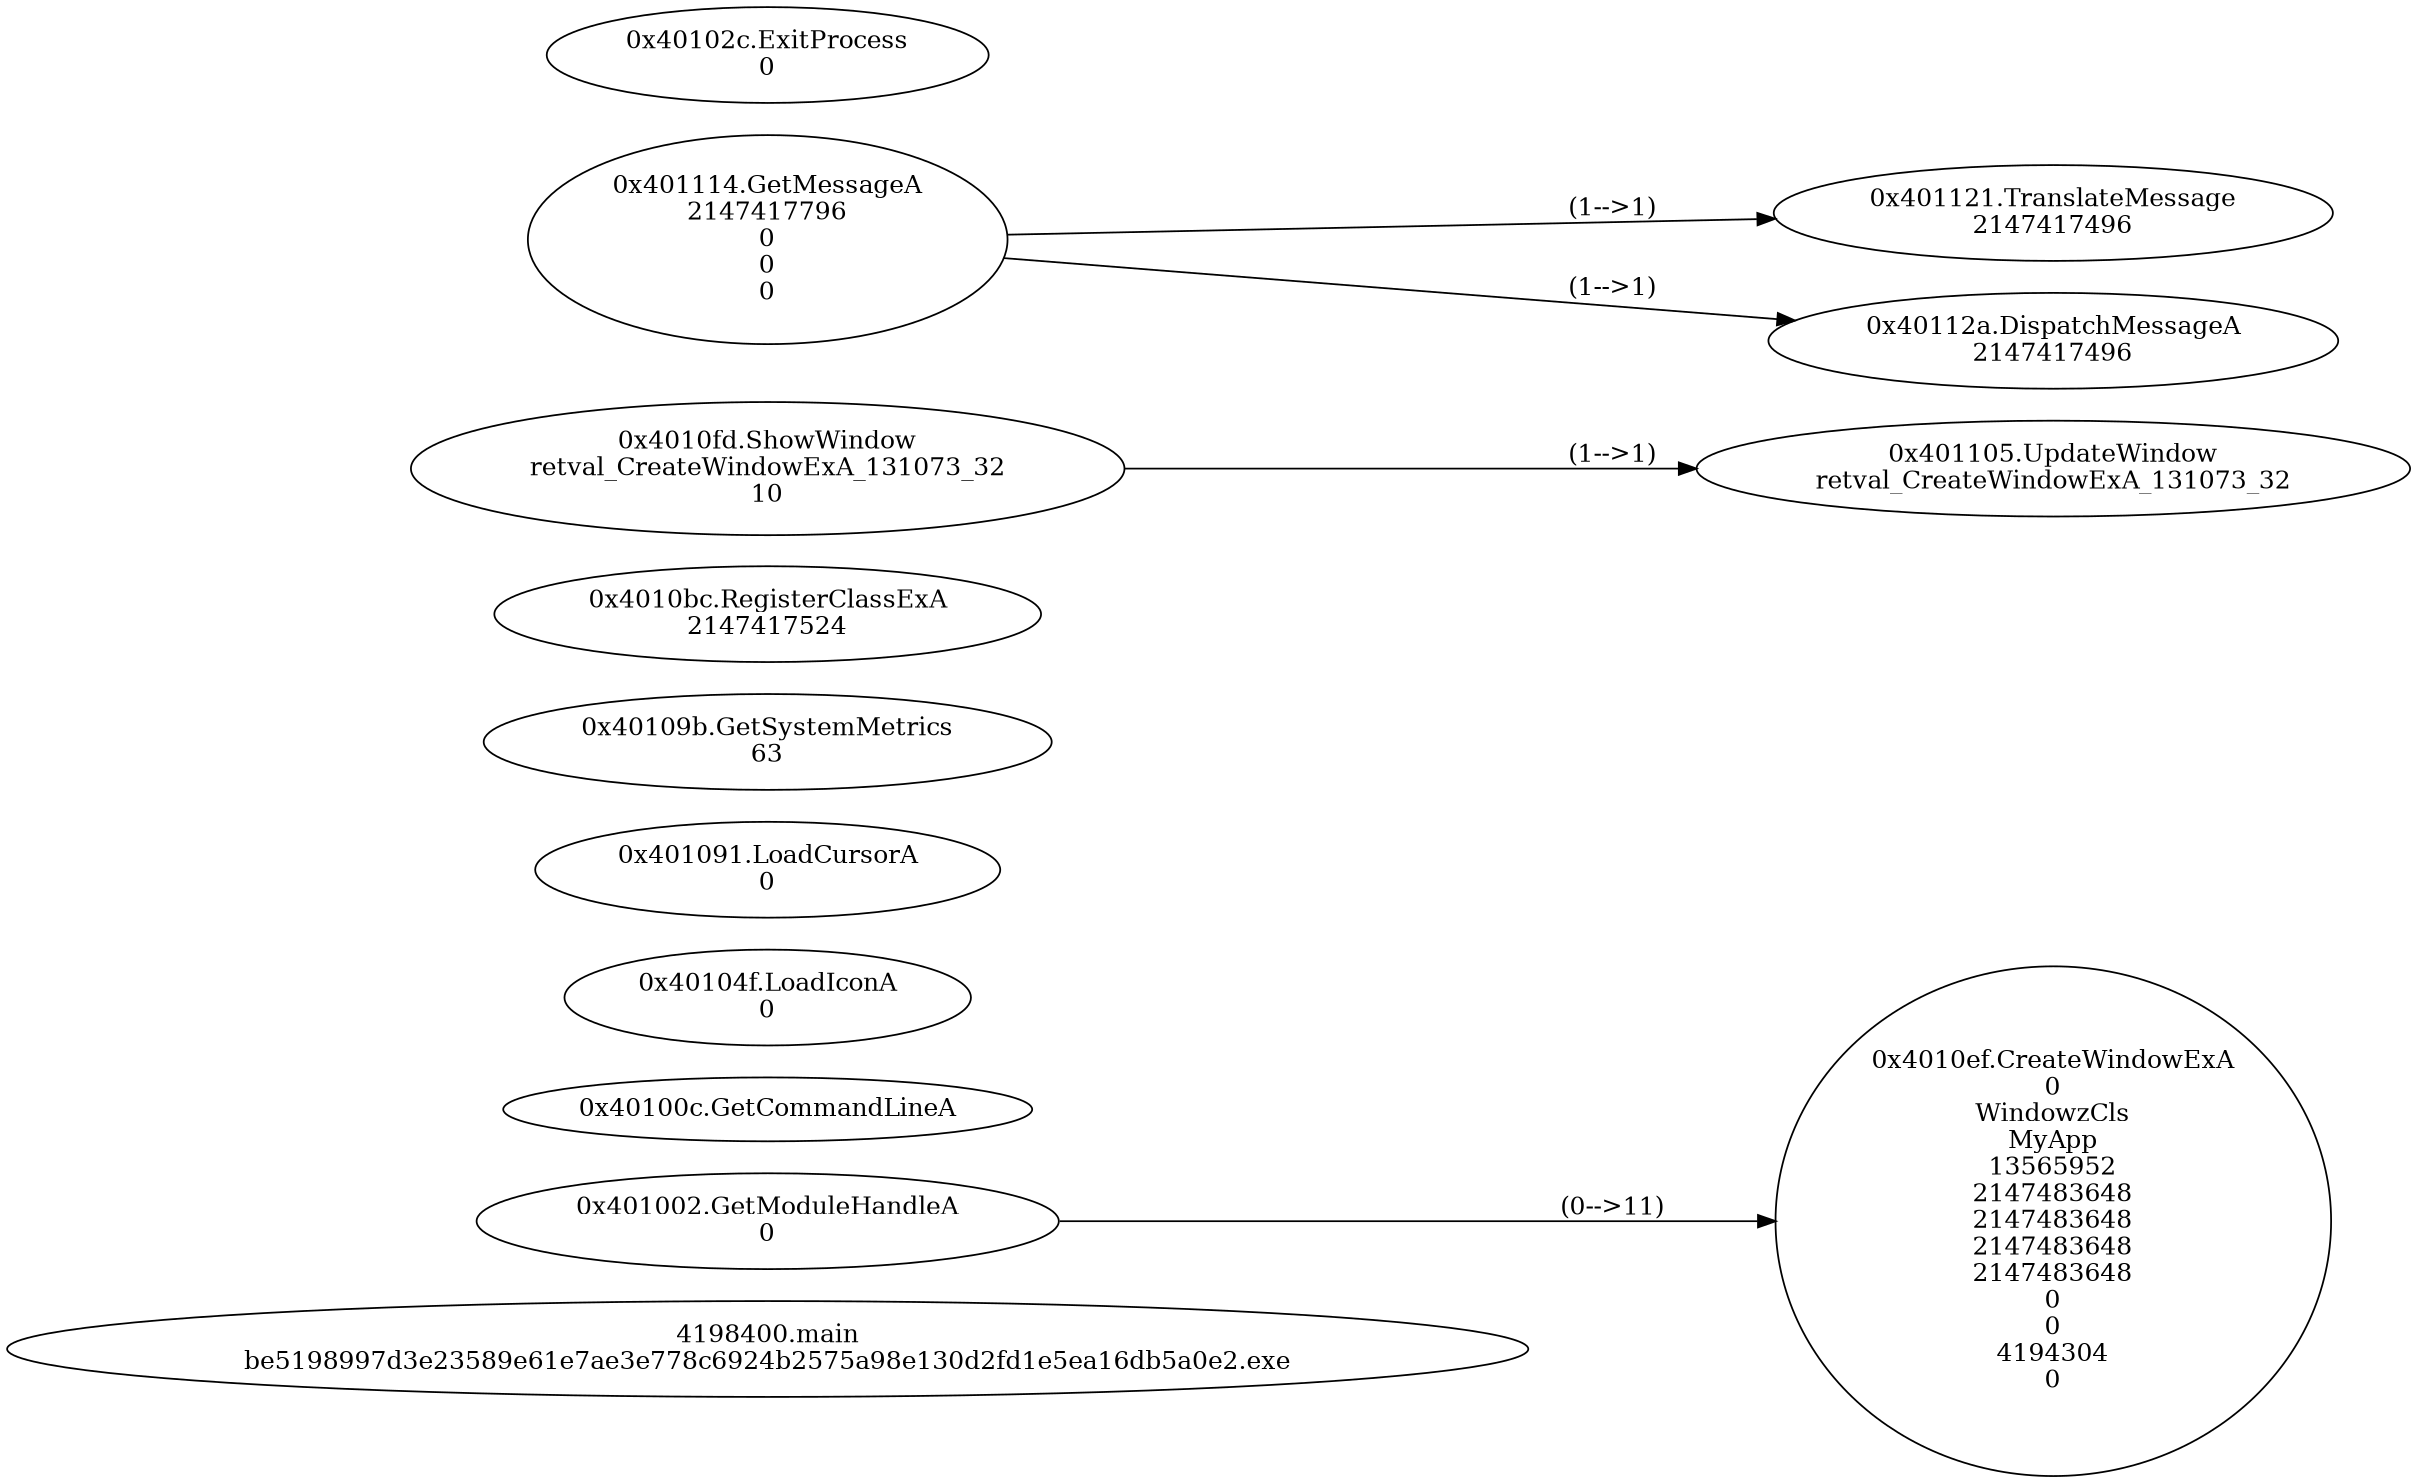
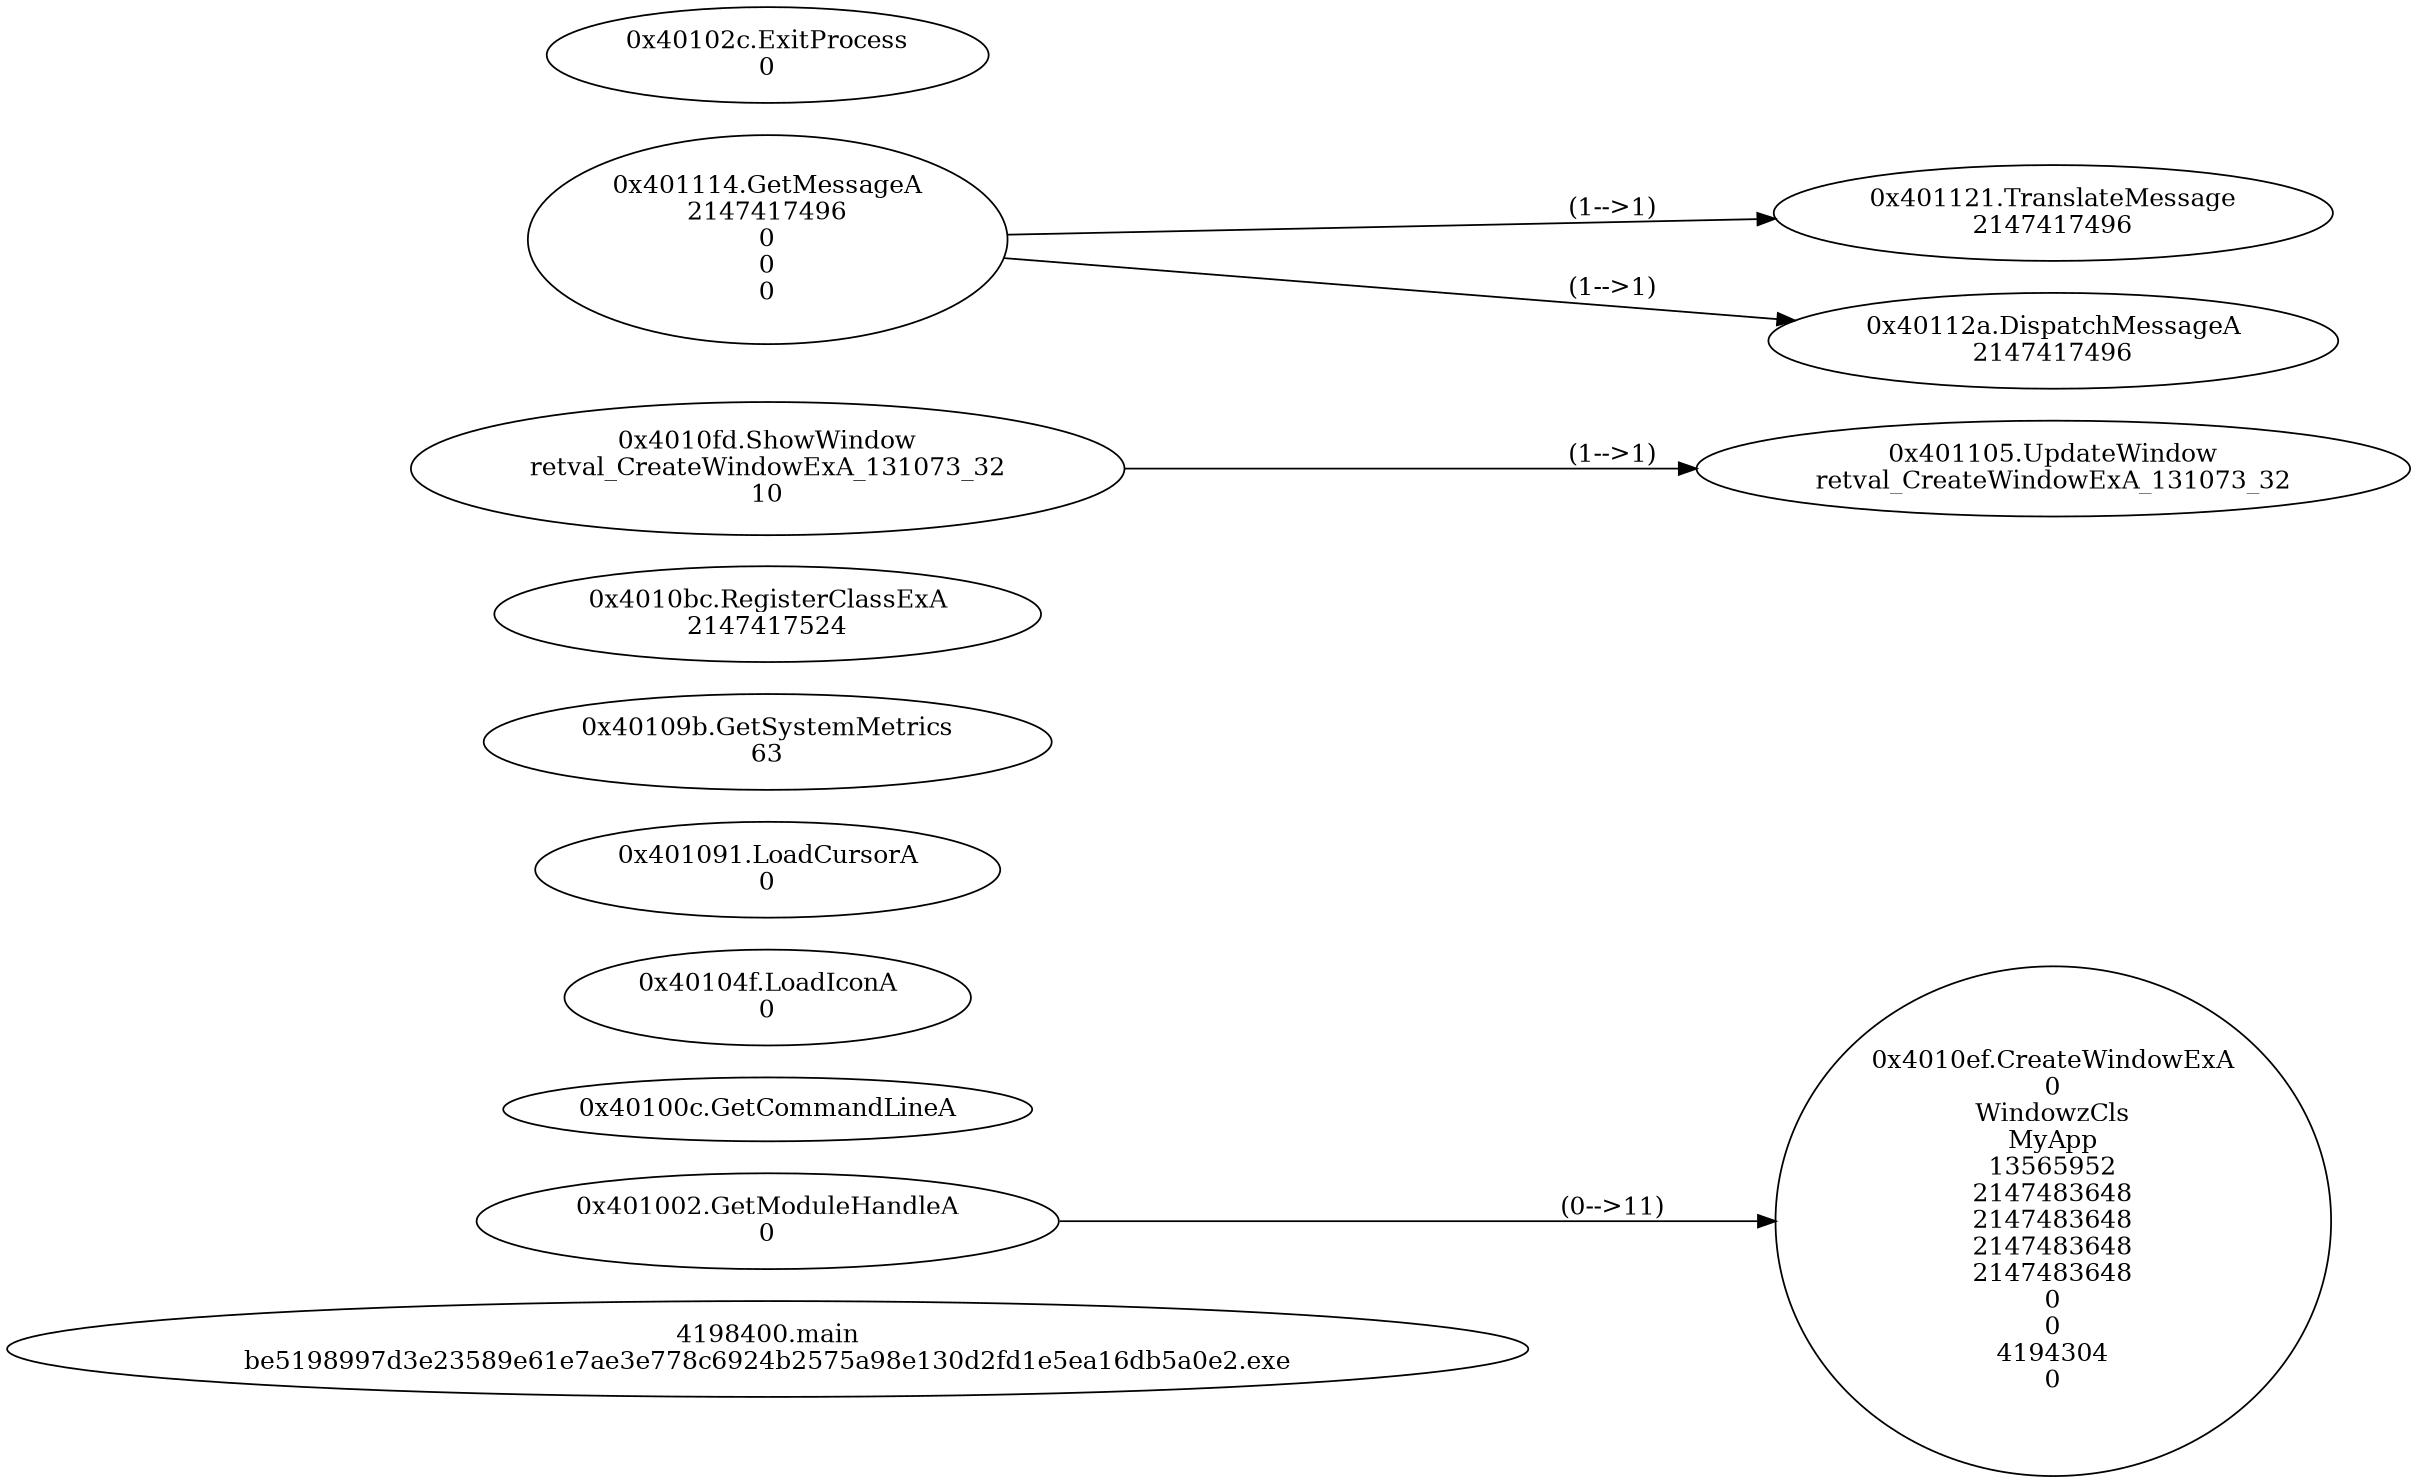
(768, 240) -> (768, 240)
